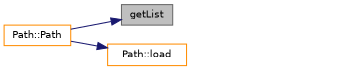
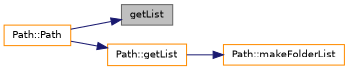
(147, 55) -> (147, 55)
none -> (284, 55)
